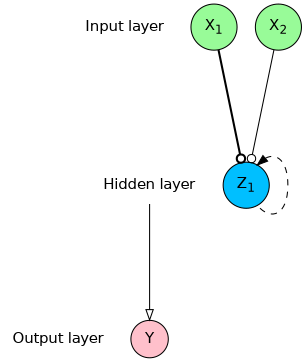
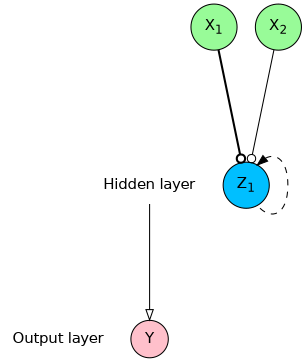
(125, 27) -> none
